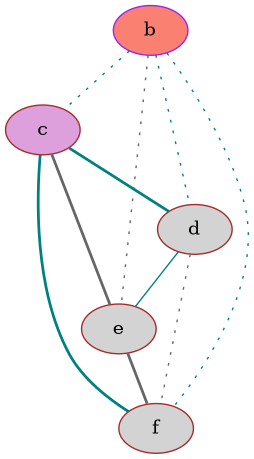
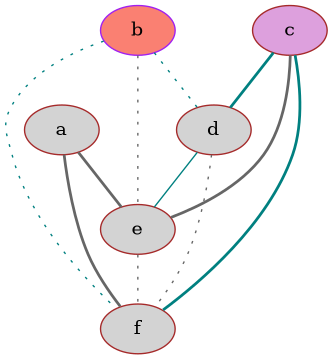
(97, 80) -> none
none -> (62, 130)
(137, 378) -> (138, 279)
